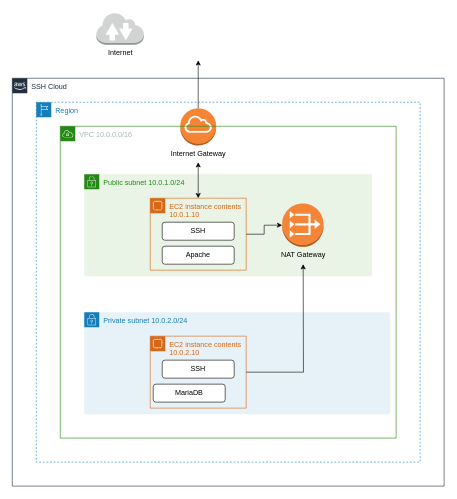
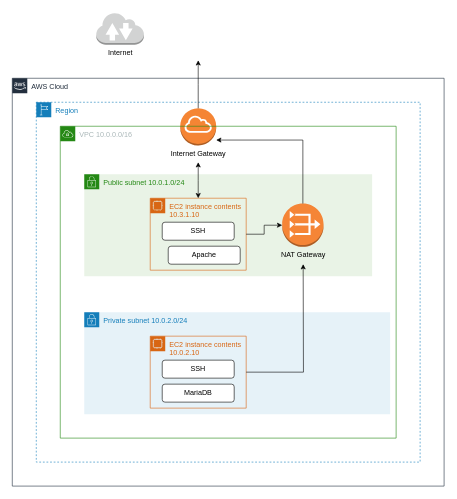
(48, 87) -> (48, 87)
none -> (303, 140)
(208, 215) -> (208, 215)
(198, 255) -> (204, 255)
(189, 393) -> (198, 393)
